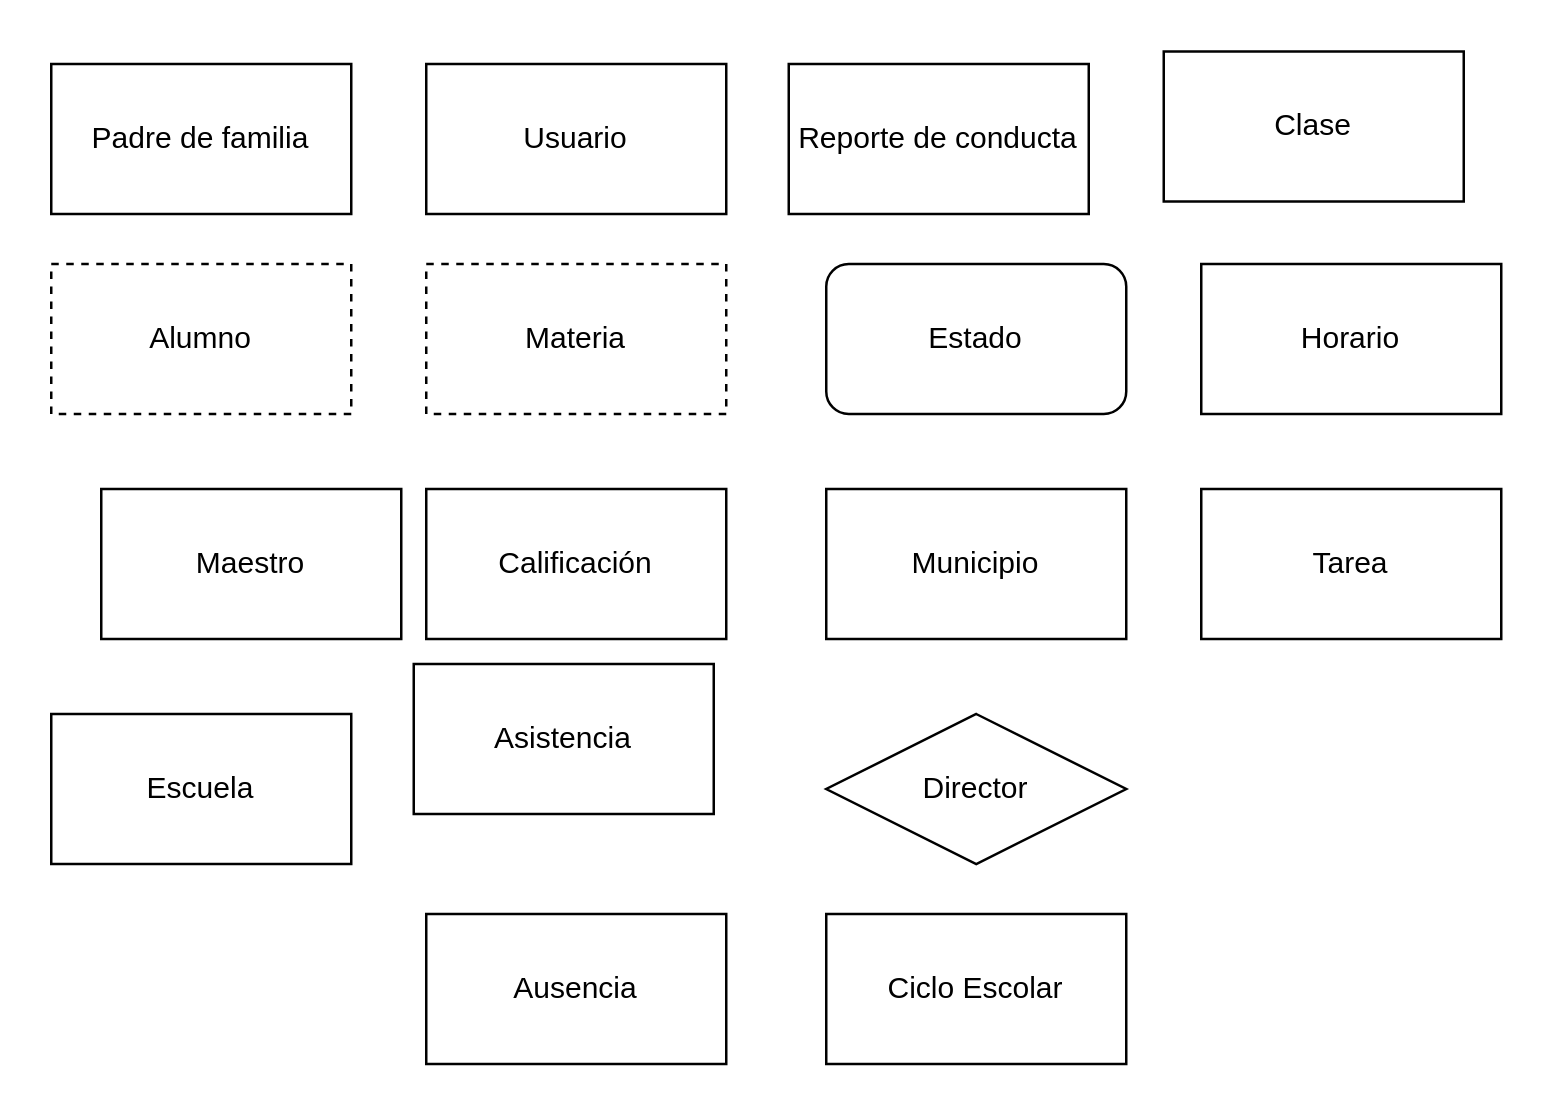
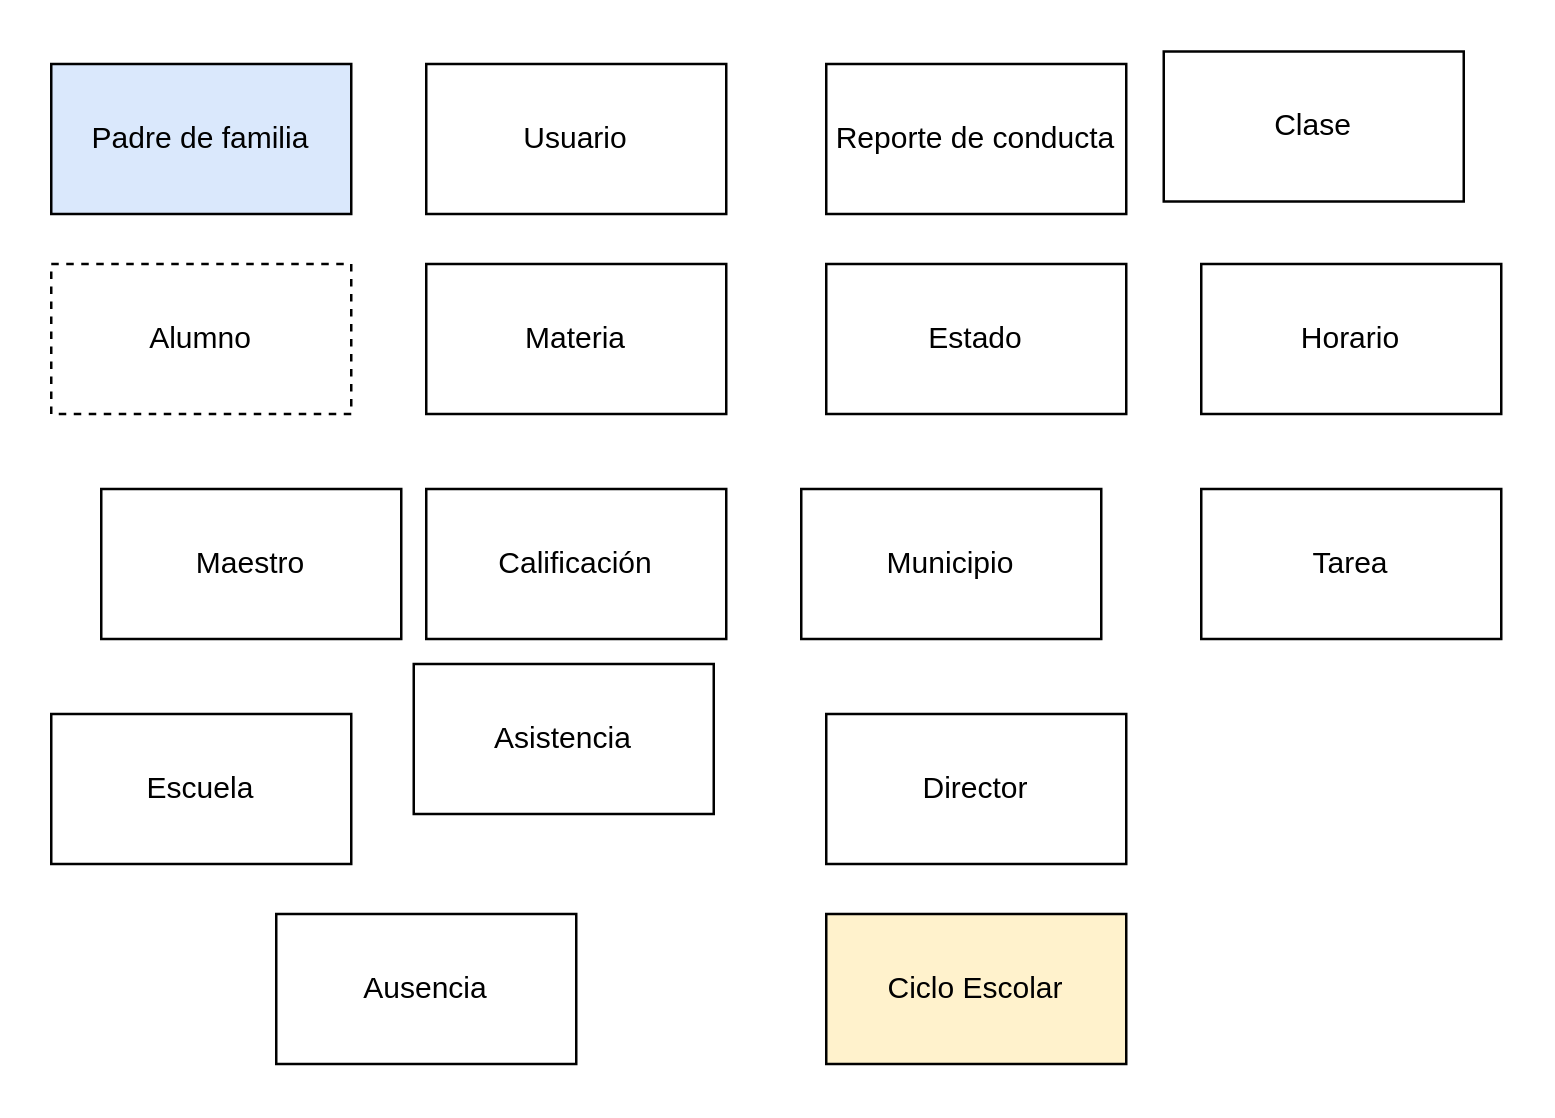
(201, 139) -> (201, 139)
(939, 139) -> (976, 139)
(576, 339) -> (576, 339)
(976, 339) -> (976, 339)
(976, 564) -> (951, 564)
(976, 789) -> (976, 789)
(576, 989) -> (426, 989)
(976, 989) -> (976, 989)
